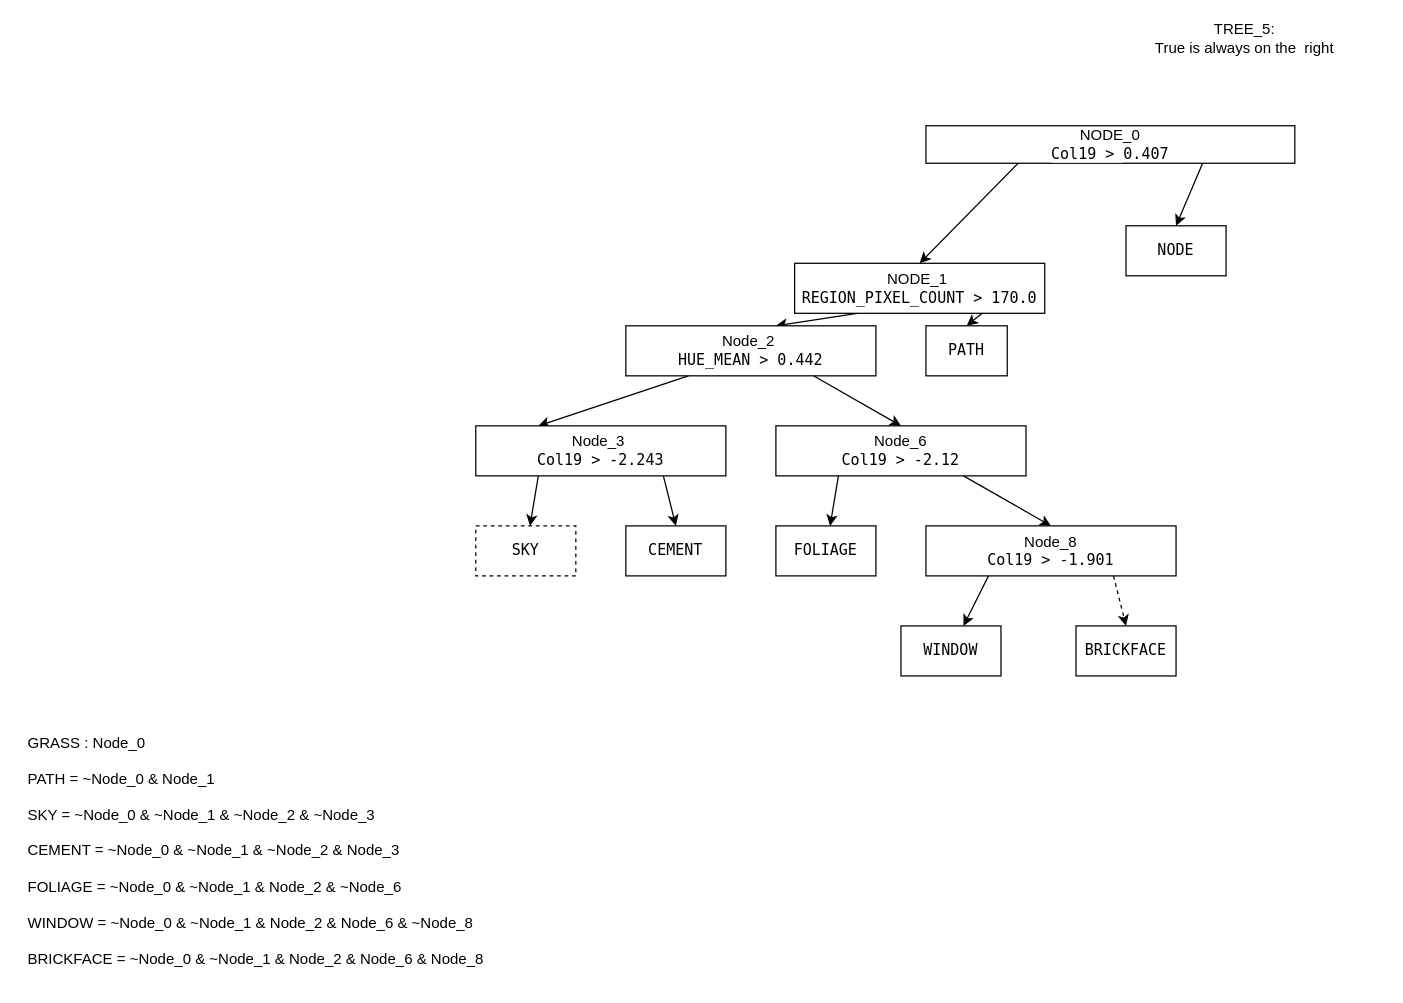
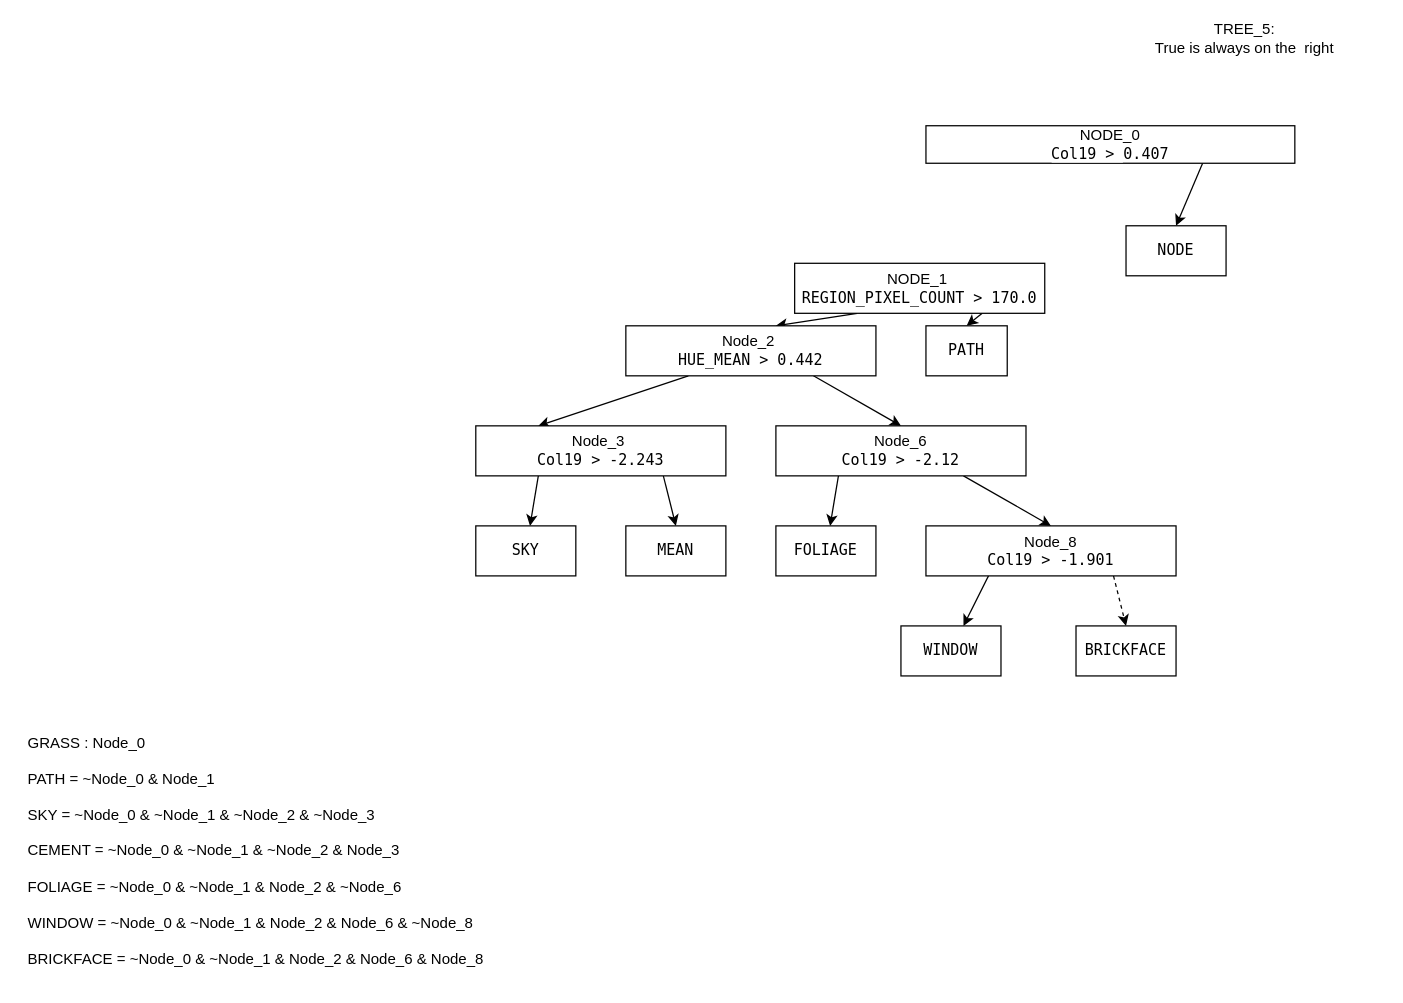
(971, 210) -> none
(526, 551) -> (526, 551)
(676, 551) -> (676, 551)
